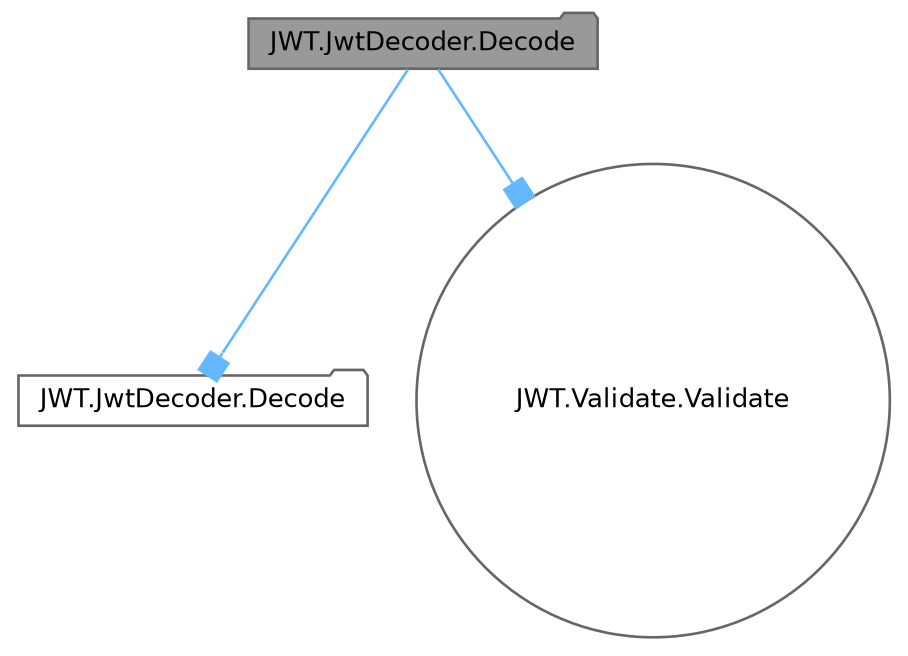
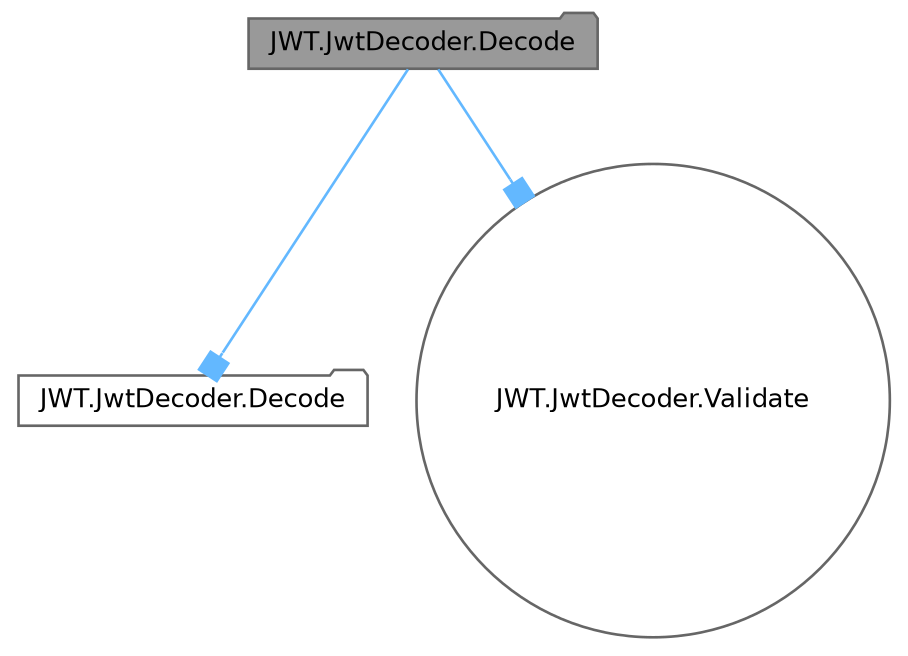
(653, 401) -> (653, 401)
